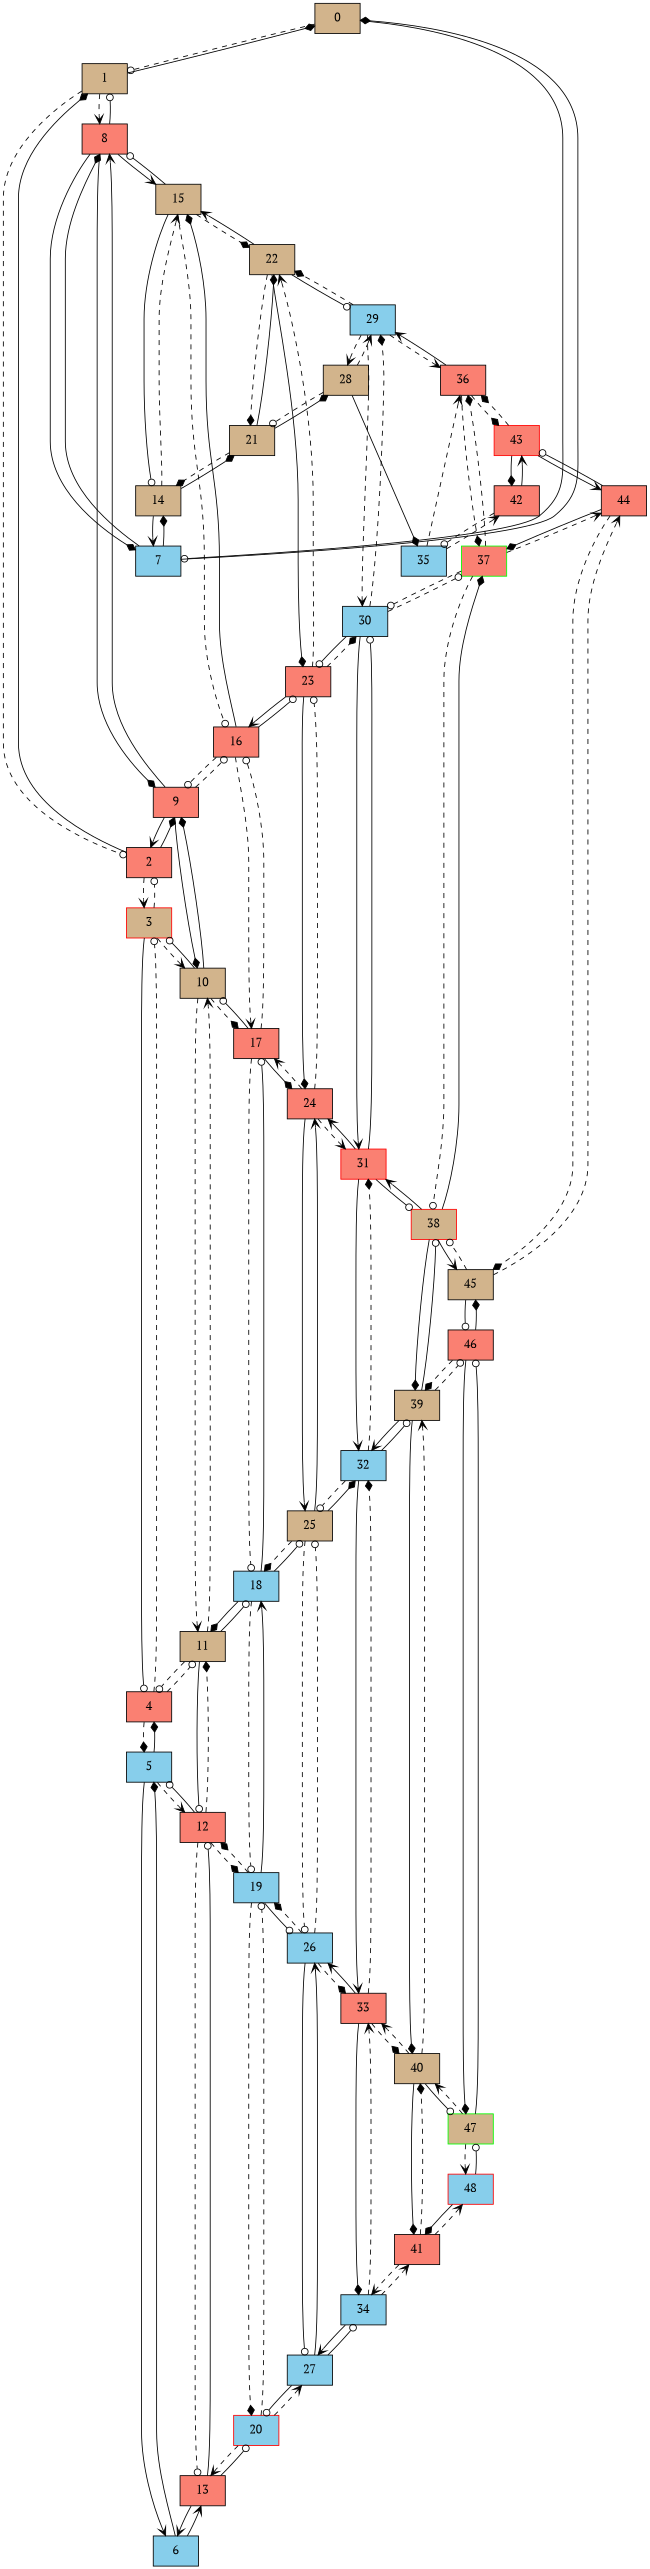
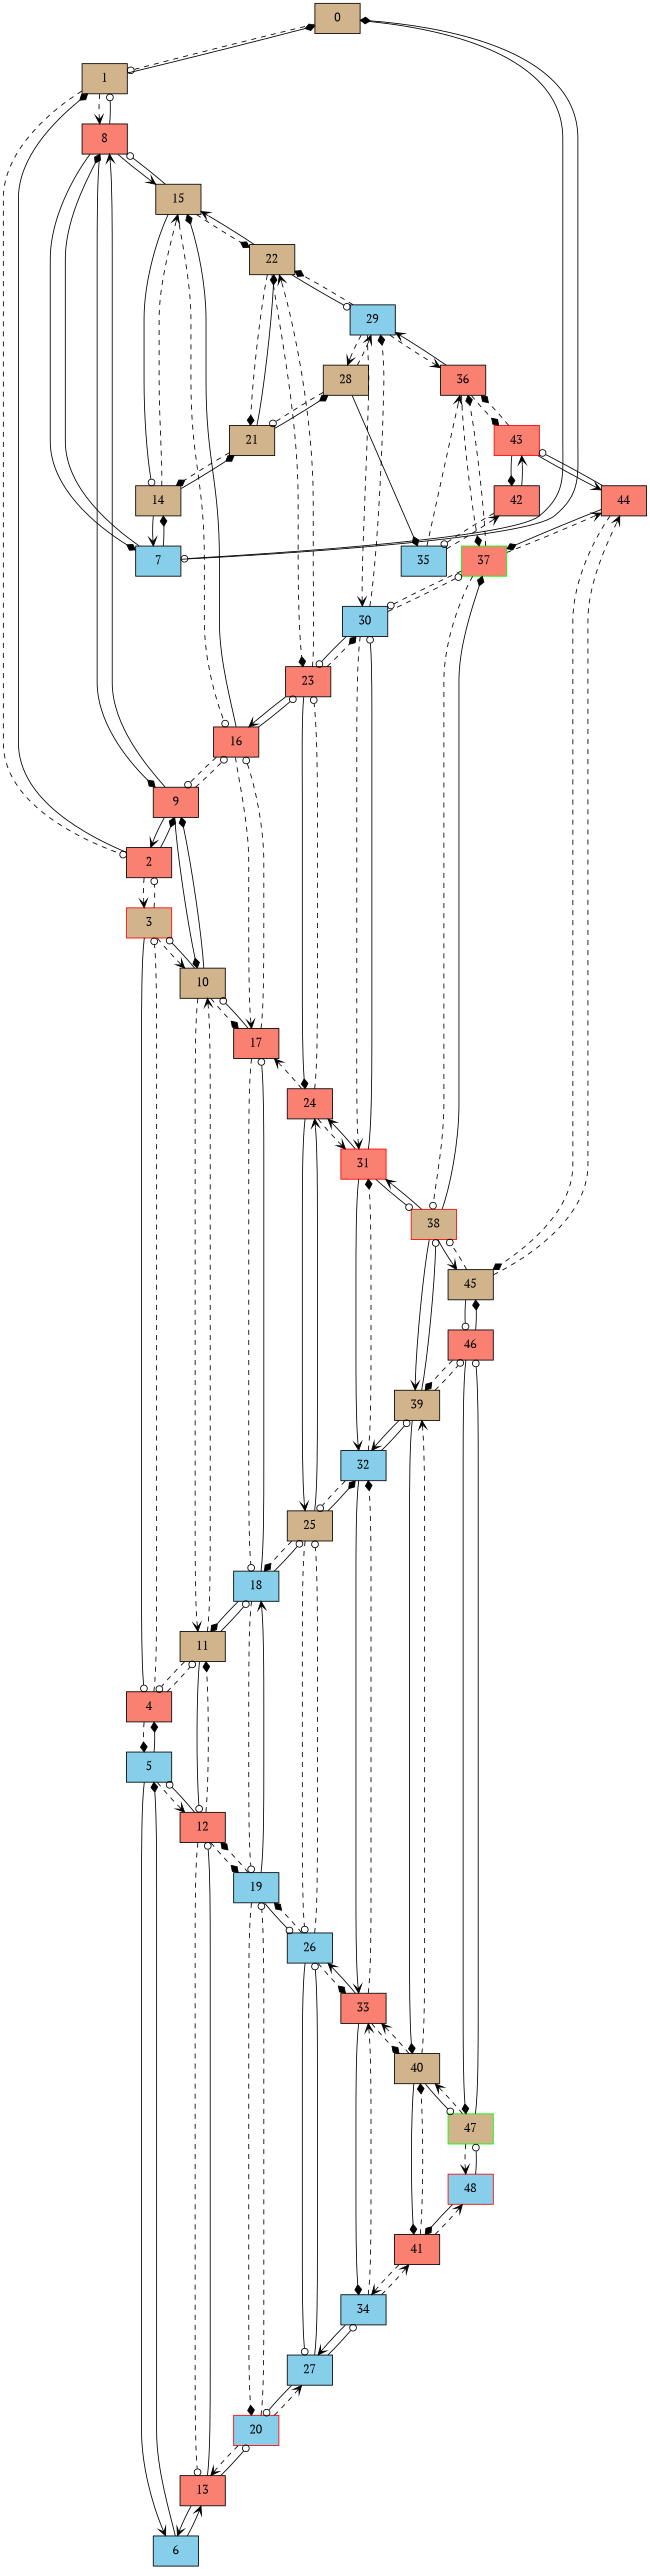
(297, 465) -> (297, 465)
(357, 889) -> (357, 889)
(274, 1070) -> none
(420, 1310) -> (420, 1310)
(317, 2163) -> (317, 2163)
